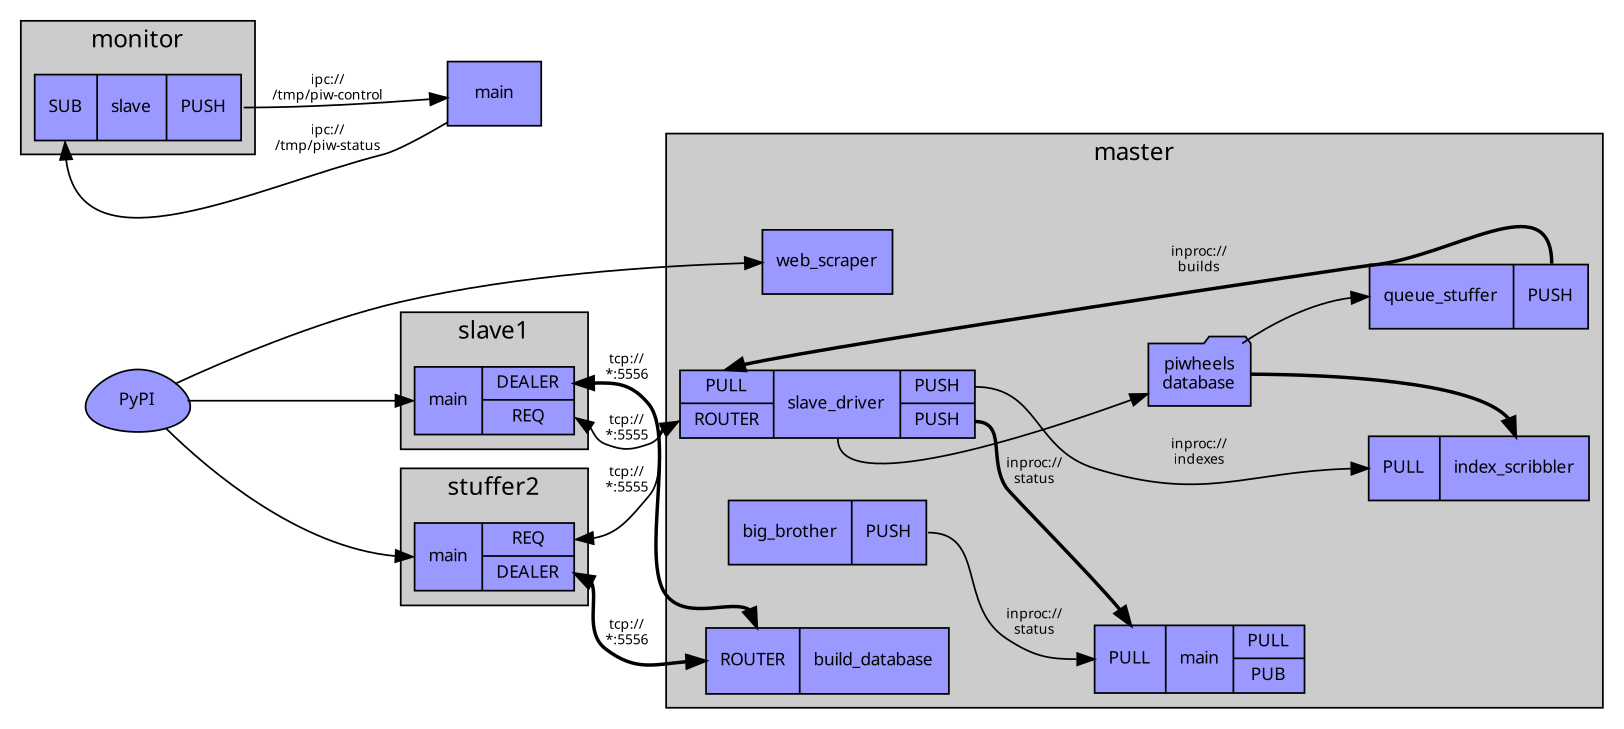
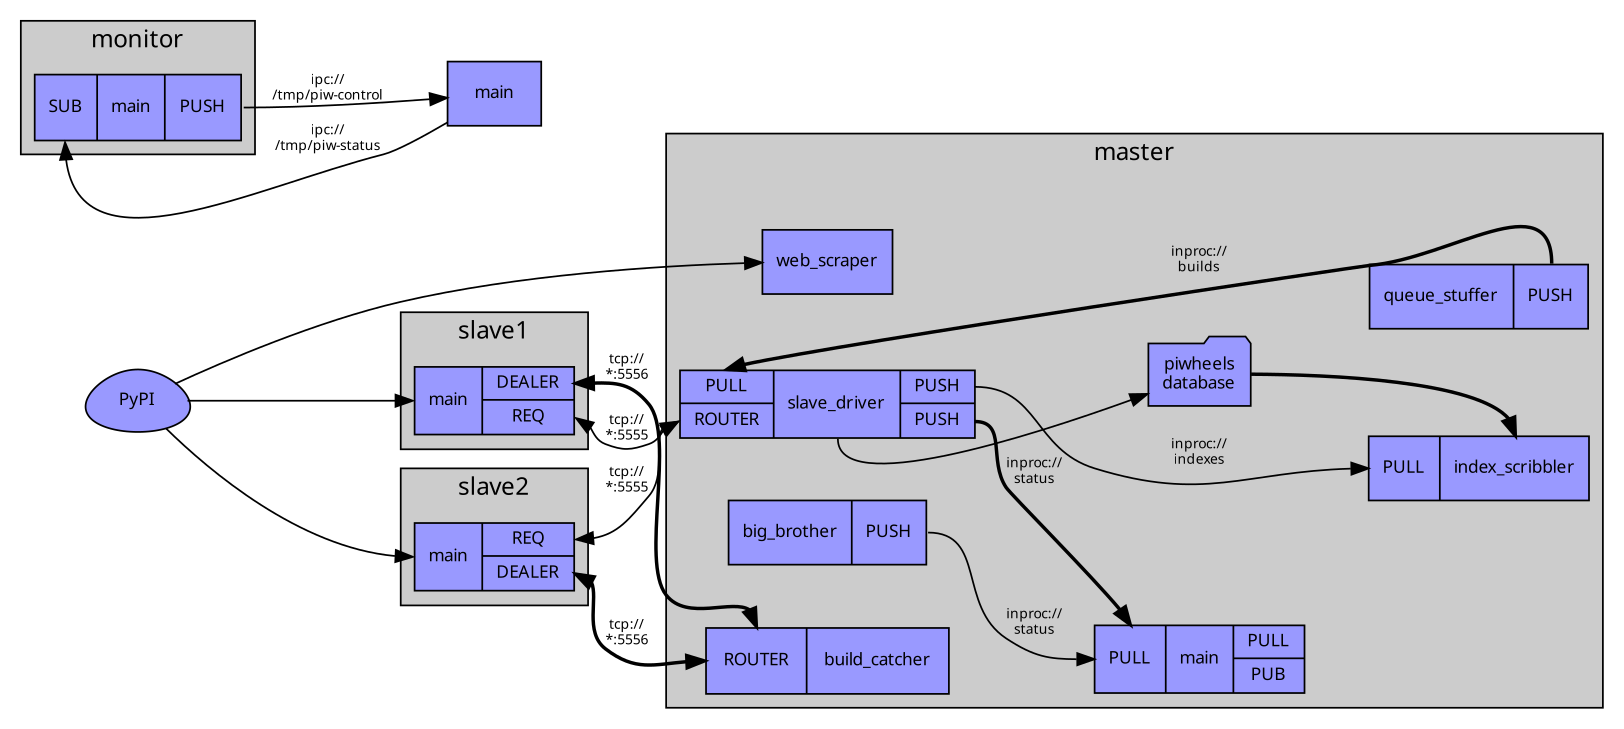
(132, 107) -> (131, 107)
(1294, 314) -> none
(494, 488) -> (494, 488)
(874, 660) -> (878, 660)
